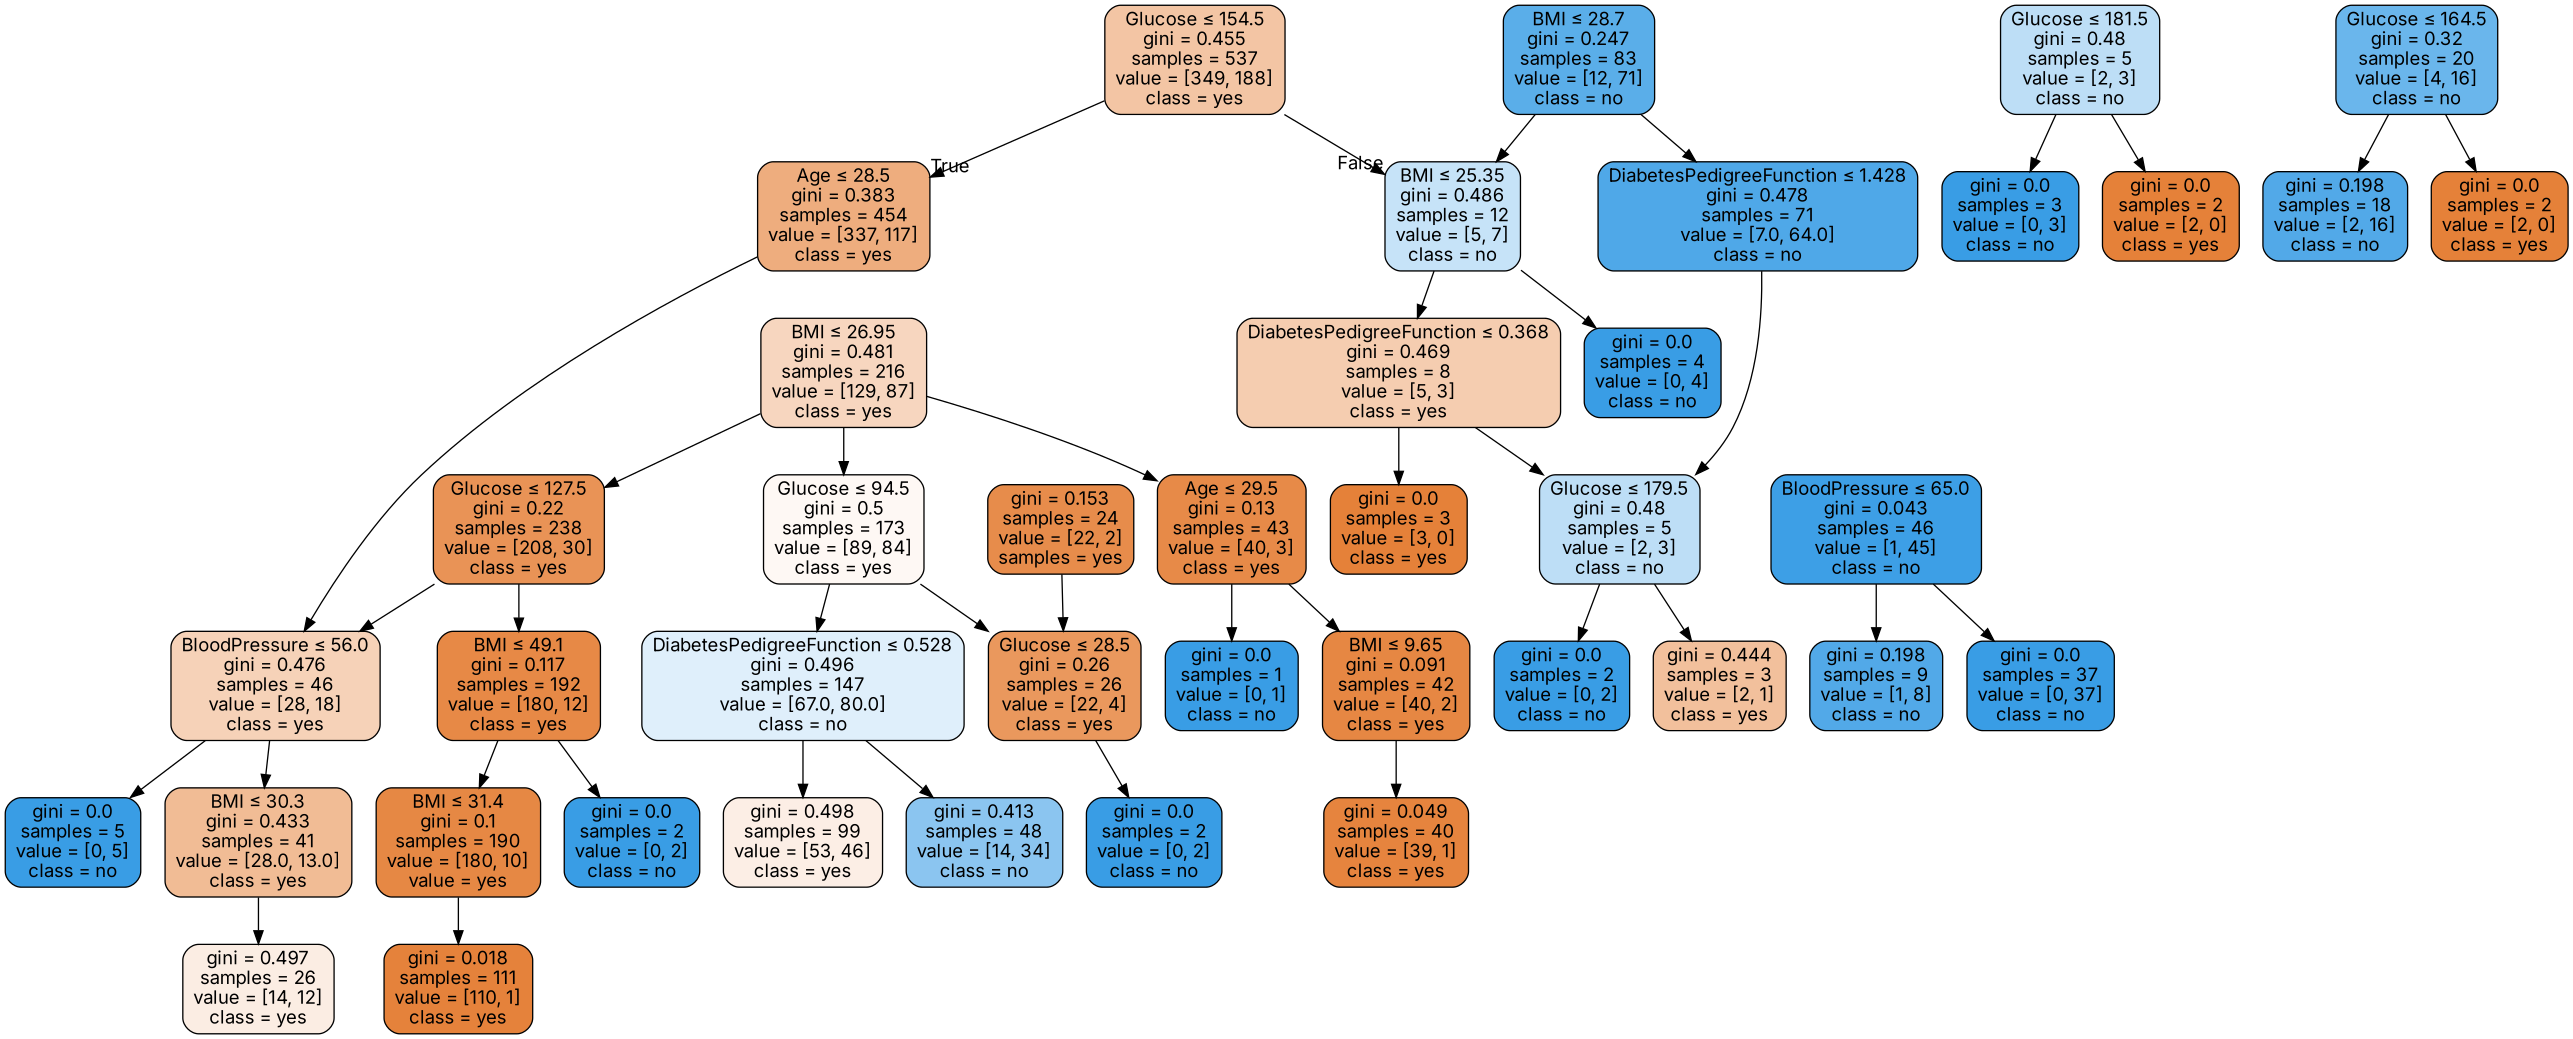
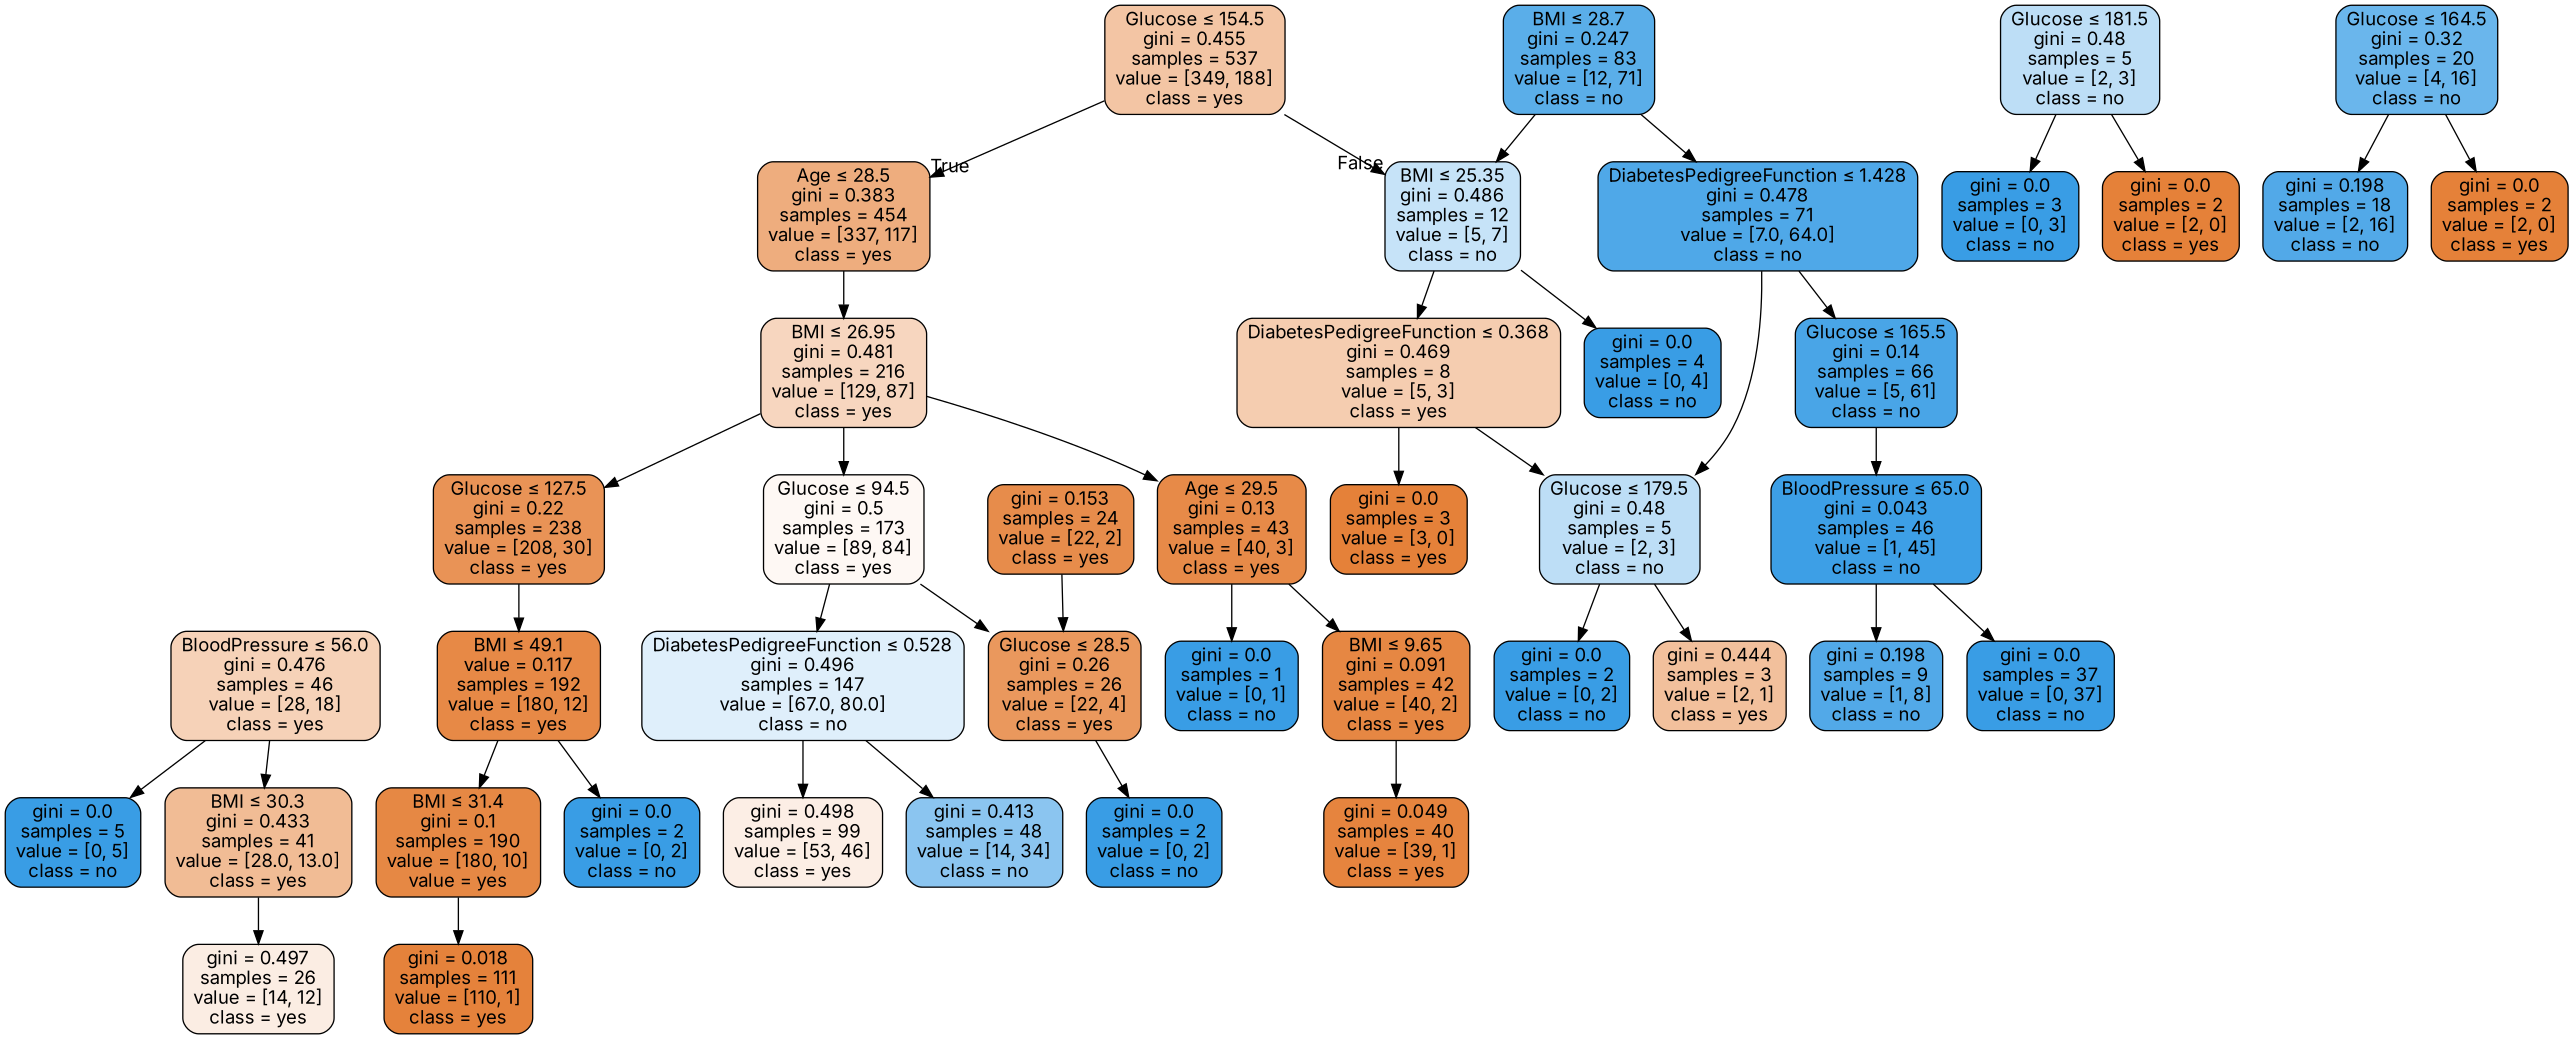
none -> (1876, 373)
(506, 405) -> (844, 288)
(1061, 558) -> (1061, 558)
(403, 604) -> none
(519, 666) -> (519, 666)
